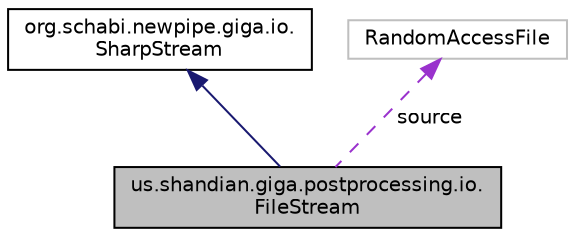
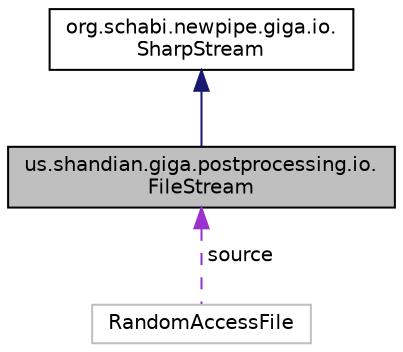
(381, 120) -> (201, 266)
